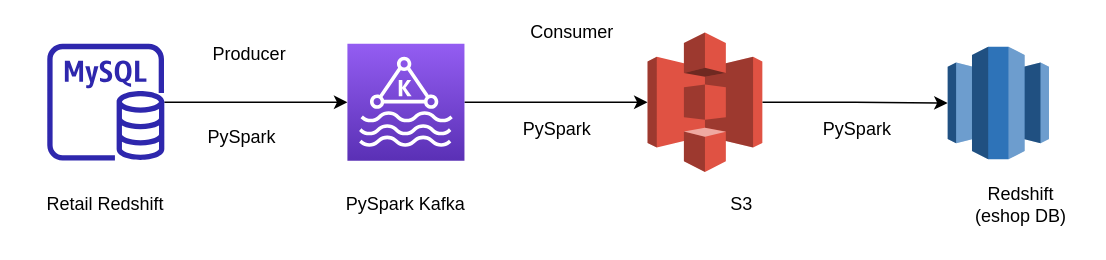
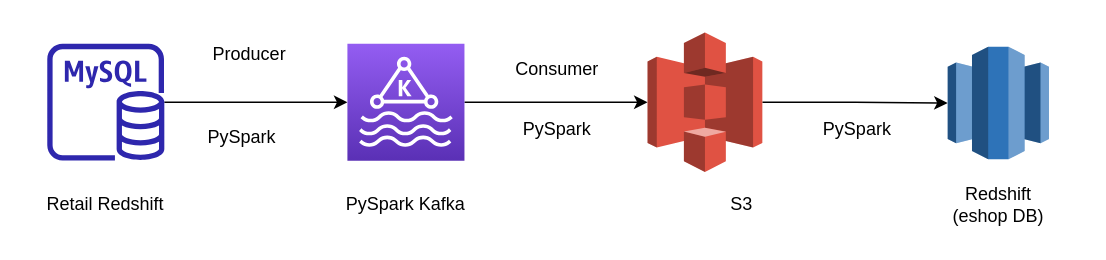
(572, 32) -> (557, 69)
(1020, 205) -> (998, 205)
